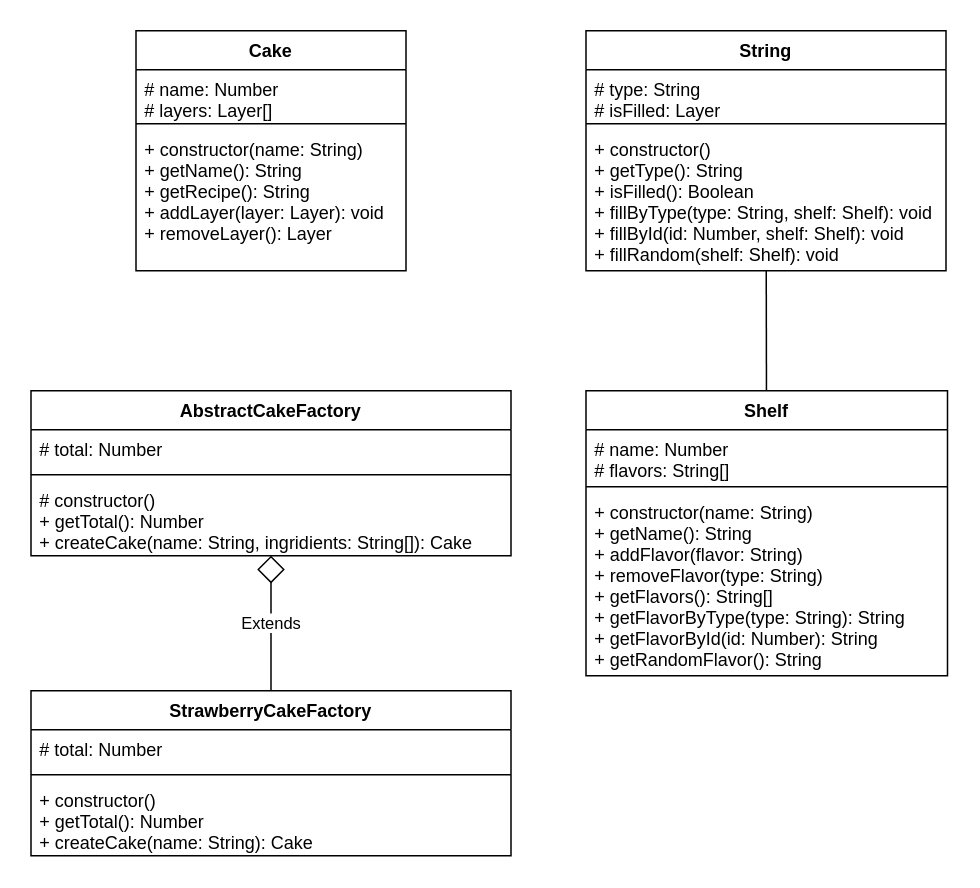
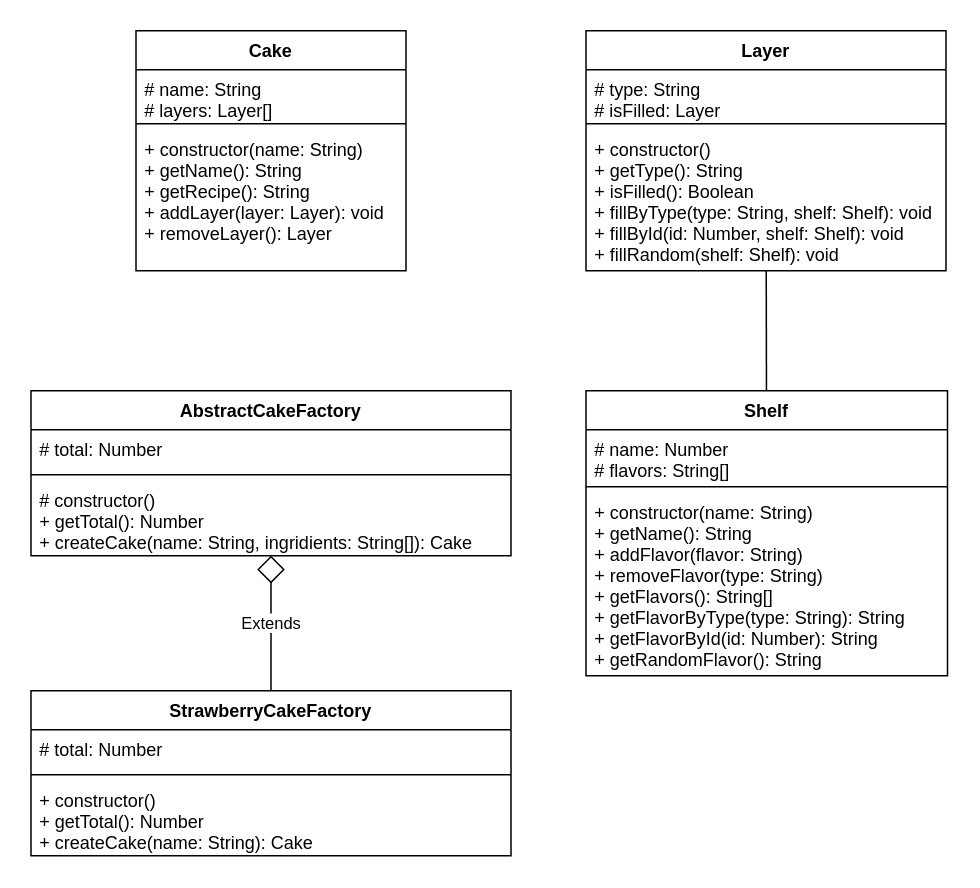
(765, 51) -> (765, 51)
(208, 90) -> (205, 90)
